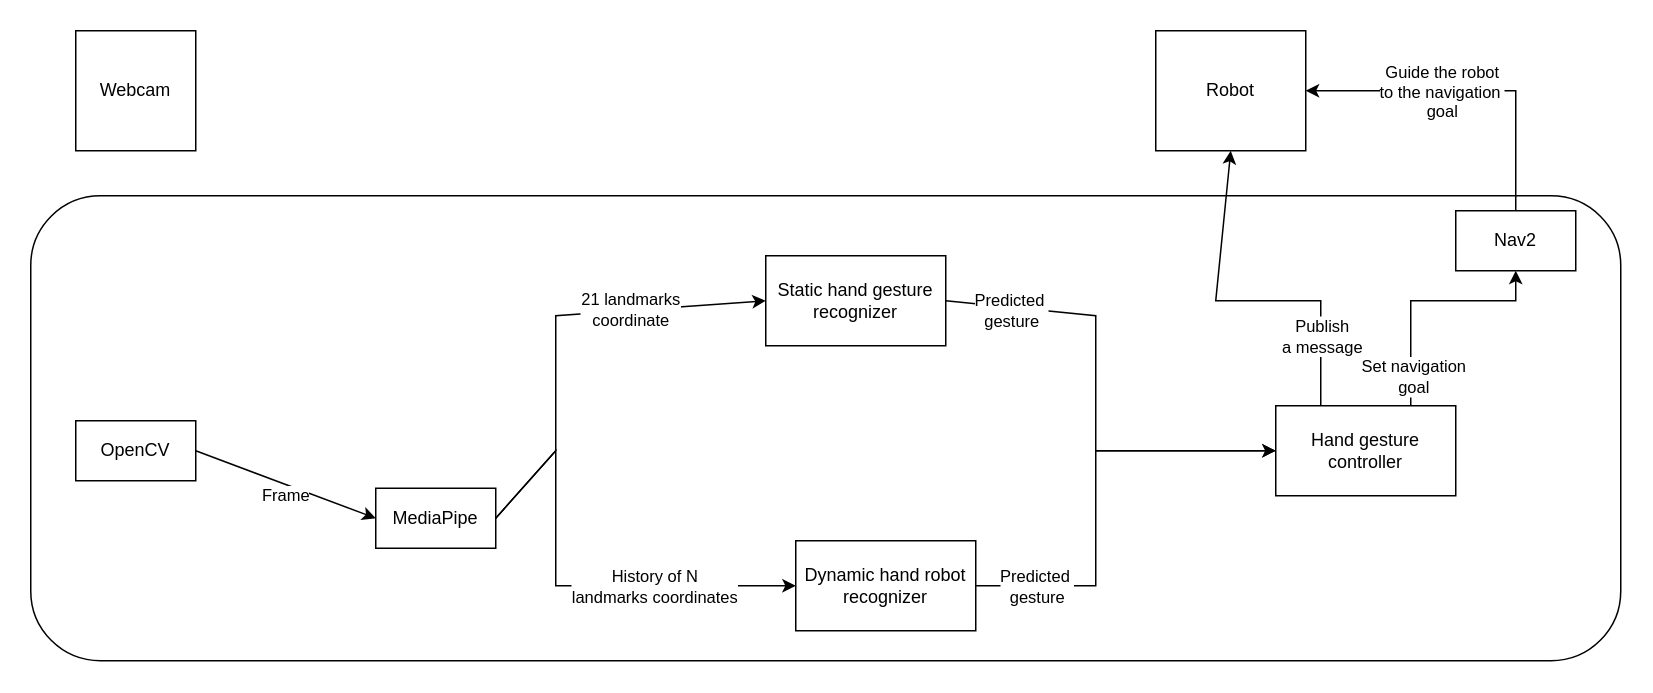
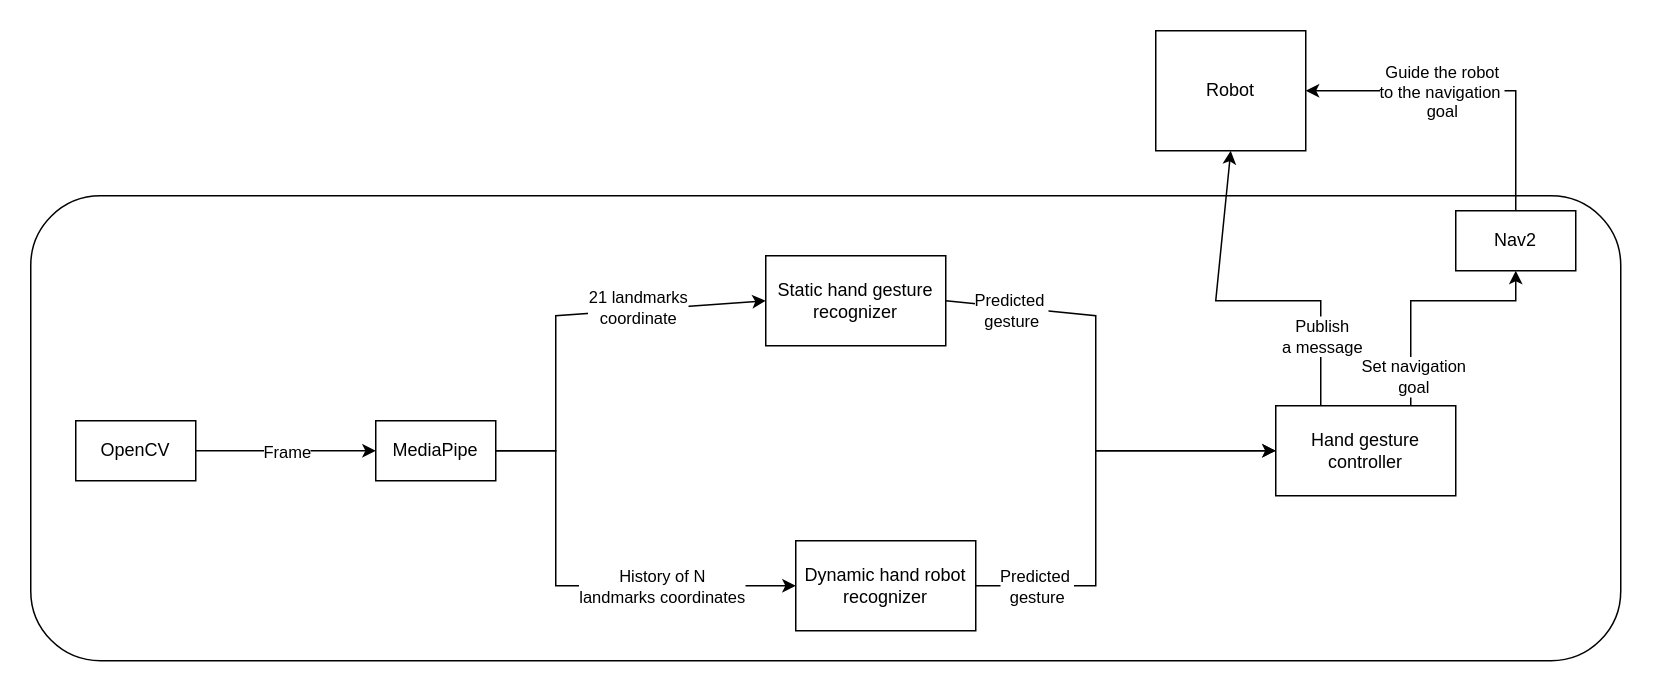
(136, 91) -> none
(436, 518) -> (436, 451)
